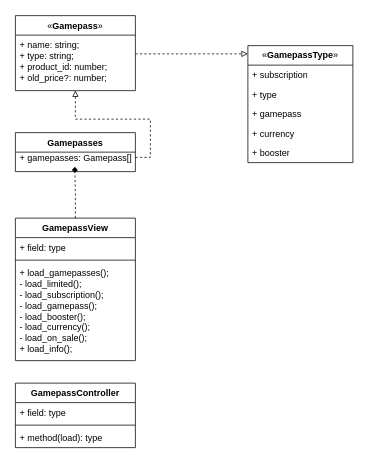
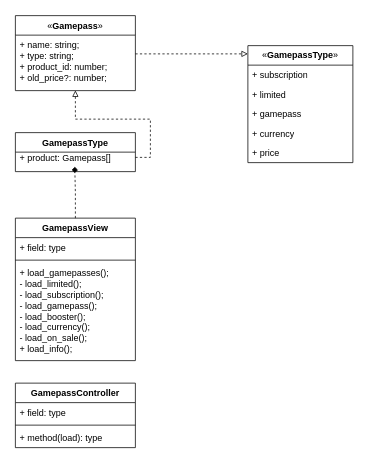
(266, 95) -> (270, 95)
(75, 143) -> (75, 143)
(274, 154) -> (268, 154)
(76, 163) -> (69, 158)
